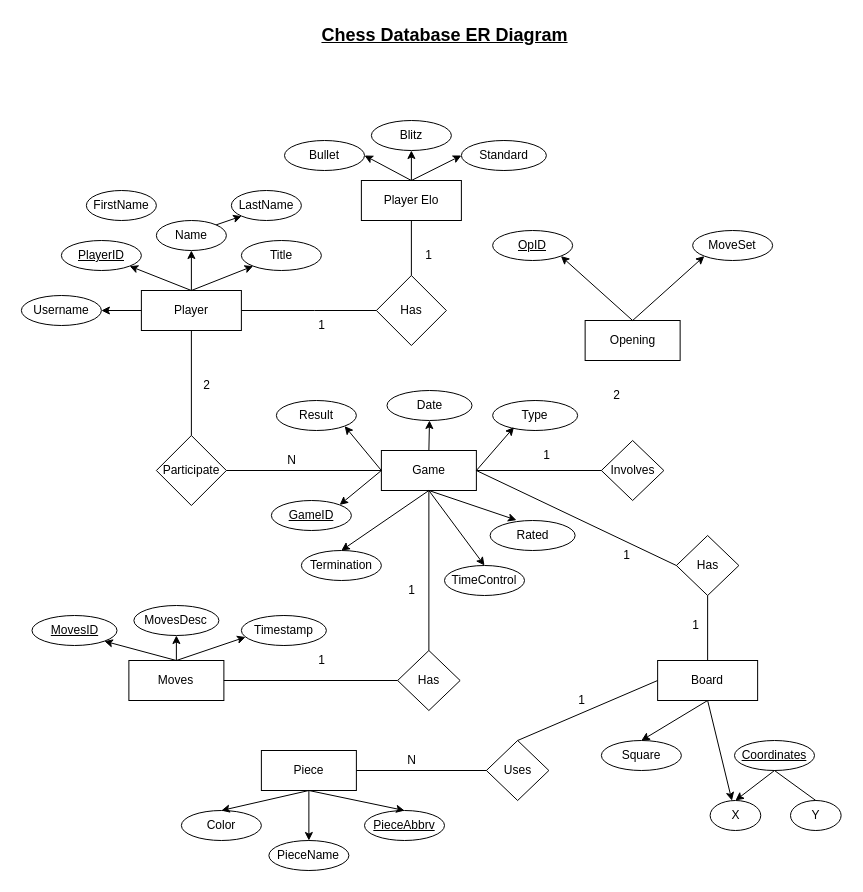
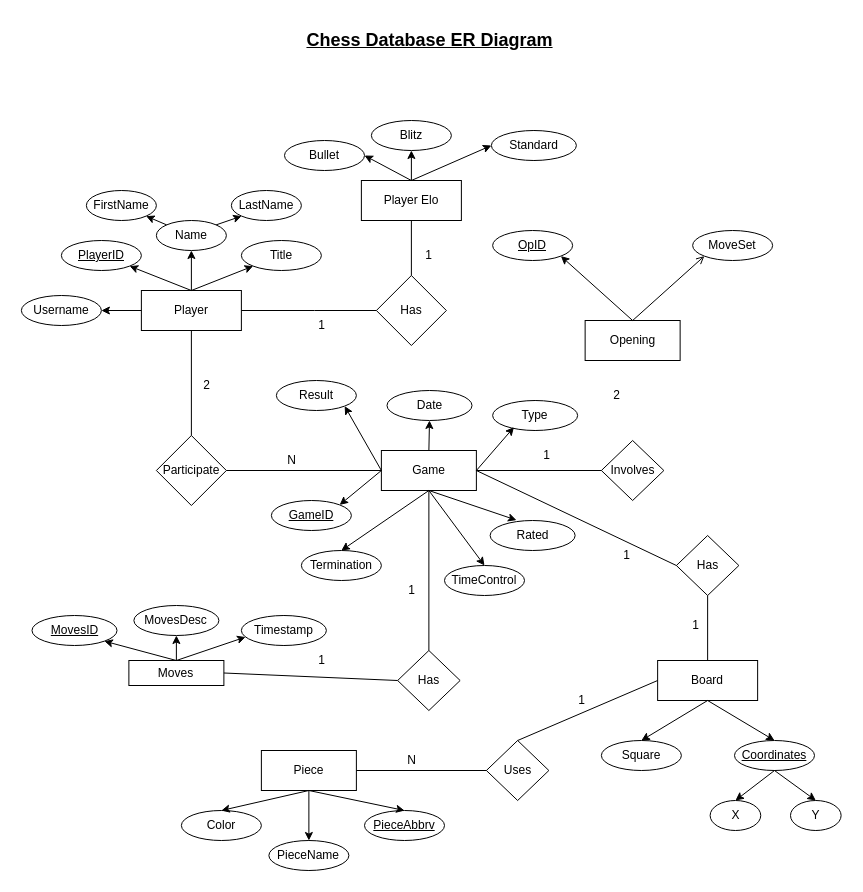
(445, 36) -> (430, 41)
(504, 156) -> (534, 146)
none -> (160, 222)
(698, 262) -> (700, 260)
(316, 416) -> (316, 396)
(176, 681) -> (176, 673)
(719, 747) -> (738, 719)
(812, 798) -> (809, 796)
